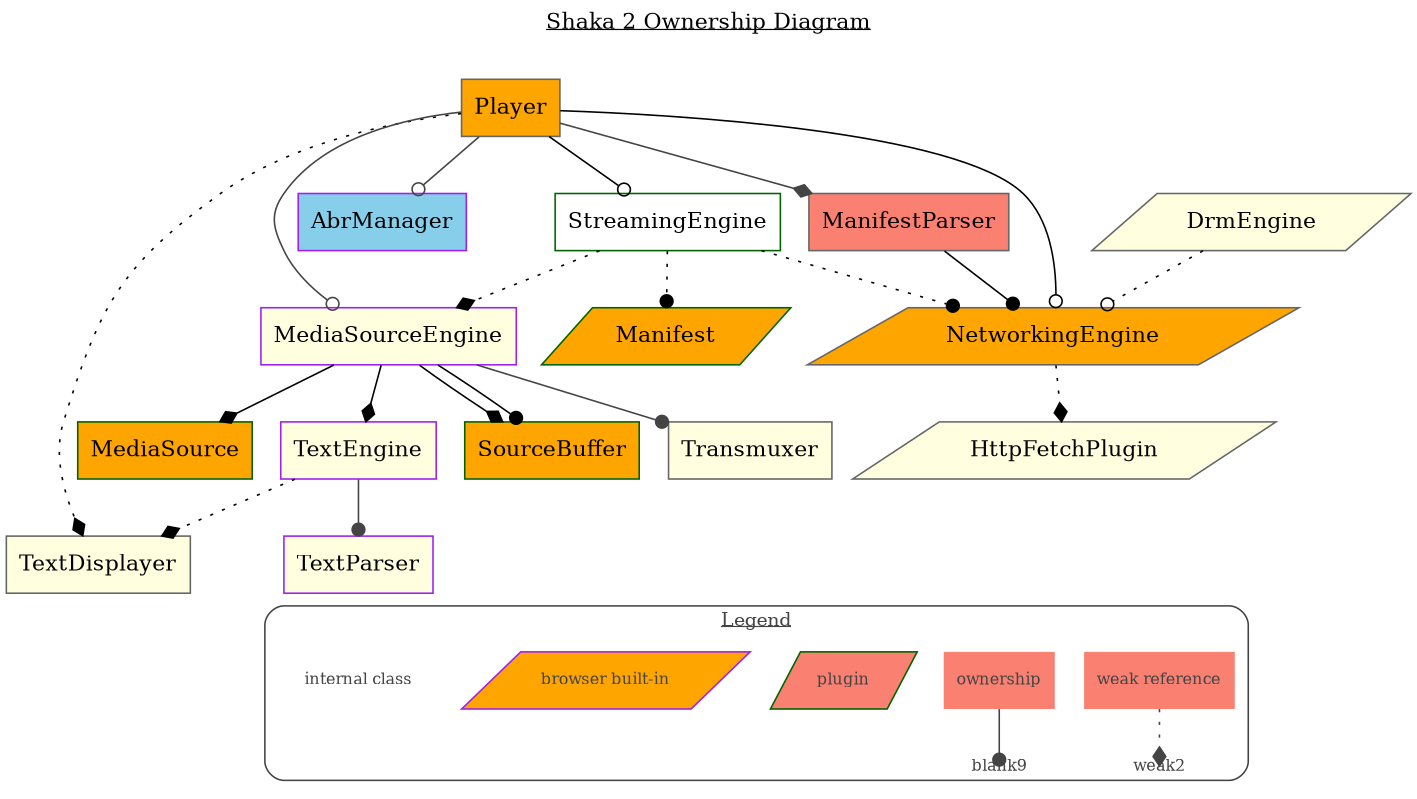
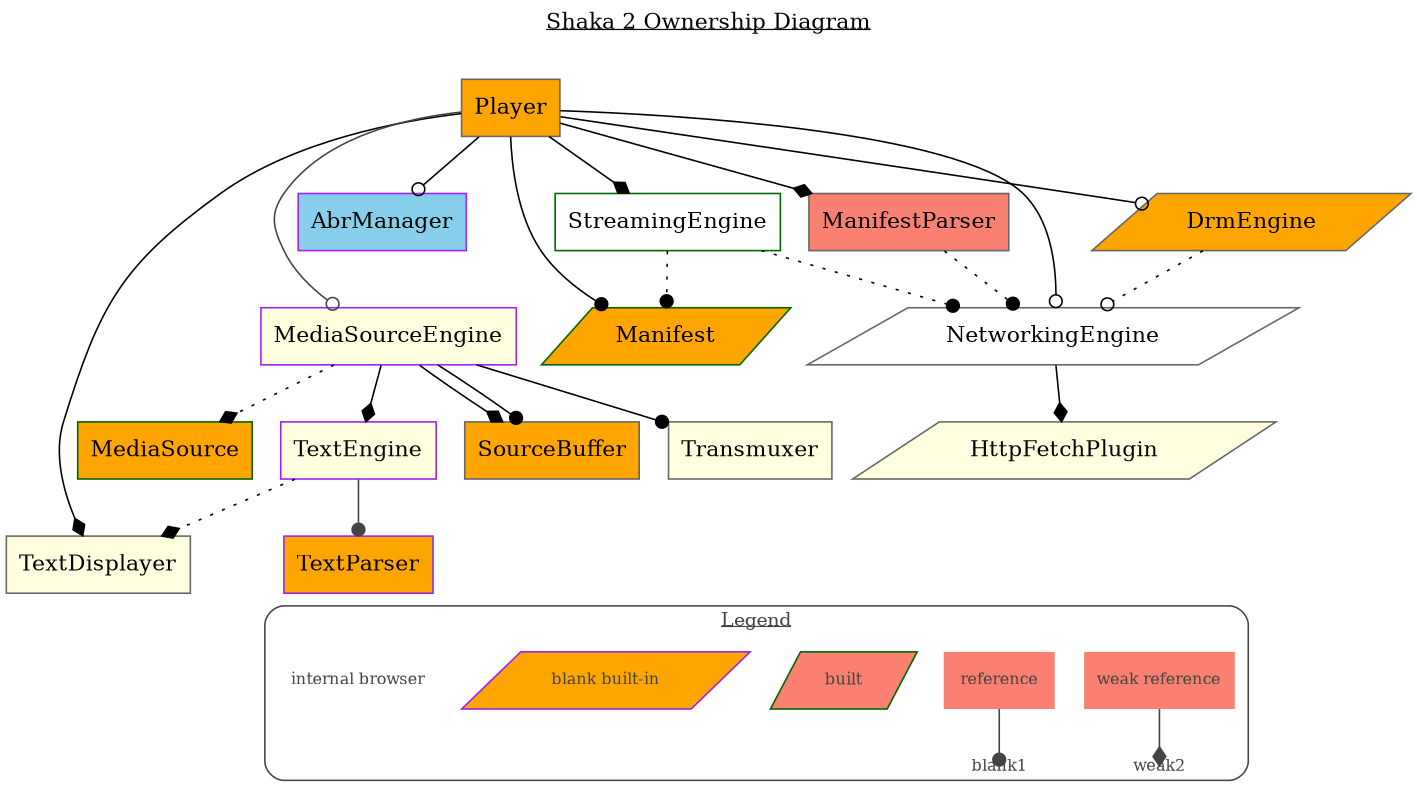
(677, 156) -> (677, 156)
none -> (848, 159)
(451, 161) -> (451, 161)
(584, 161) -> (584, 161)
(1251, 222) -> (1251, 222)
none -> (530, 231)
(171, 233) -> (171, 233)
(976, 275) -> (976, 275)
(537, 276) -> none
(1053, 336) -> (1053, 336)
(1058, 384) -> (1058, 384)
(286, 389) -> (286, 389)
(566, 392) -> (566, 392)
(552, 450) -> (552, 450)
(358, 565) -> (358, 565)
(358, 680) -> (358, 680)
(606, 680) -> (606, 680)
(844, 680) -> (844, 680)
(999, 680) -> (999, 680)
(1159, 728) -> (1159, 728)
(999, 767) -> (999, 767)
